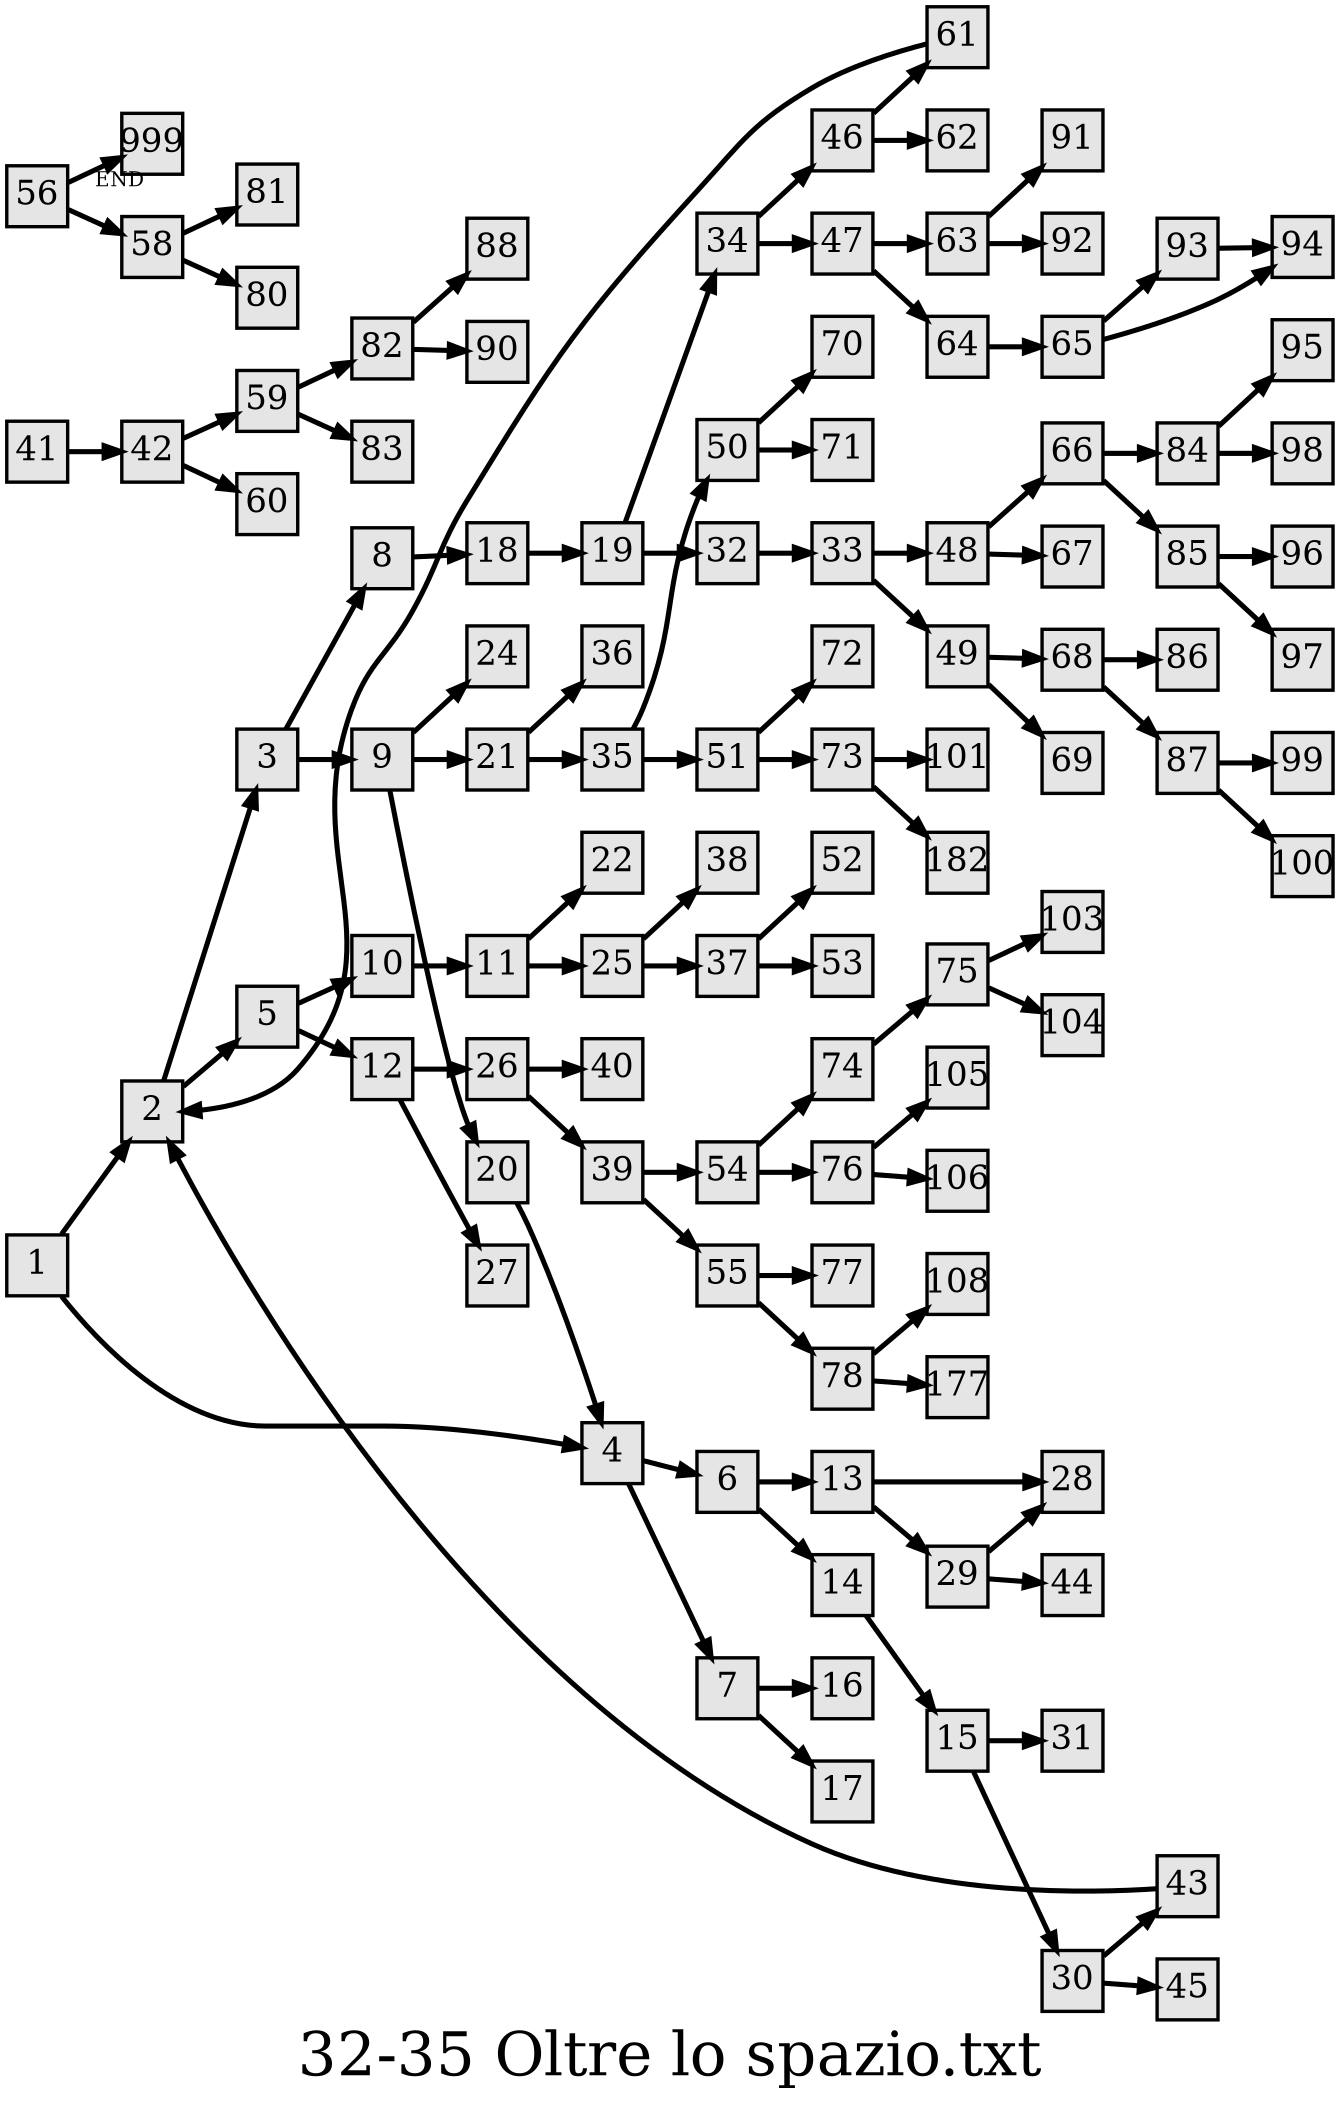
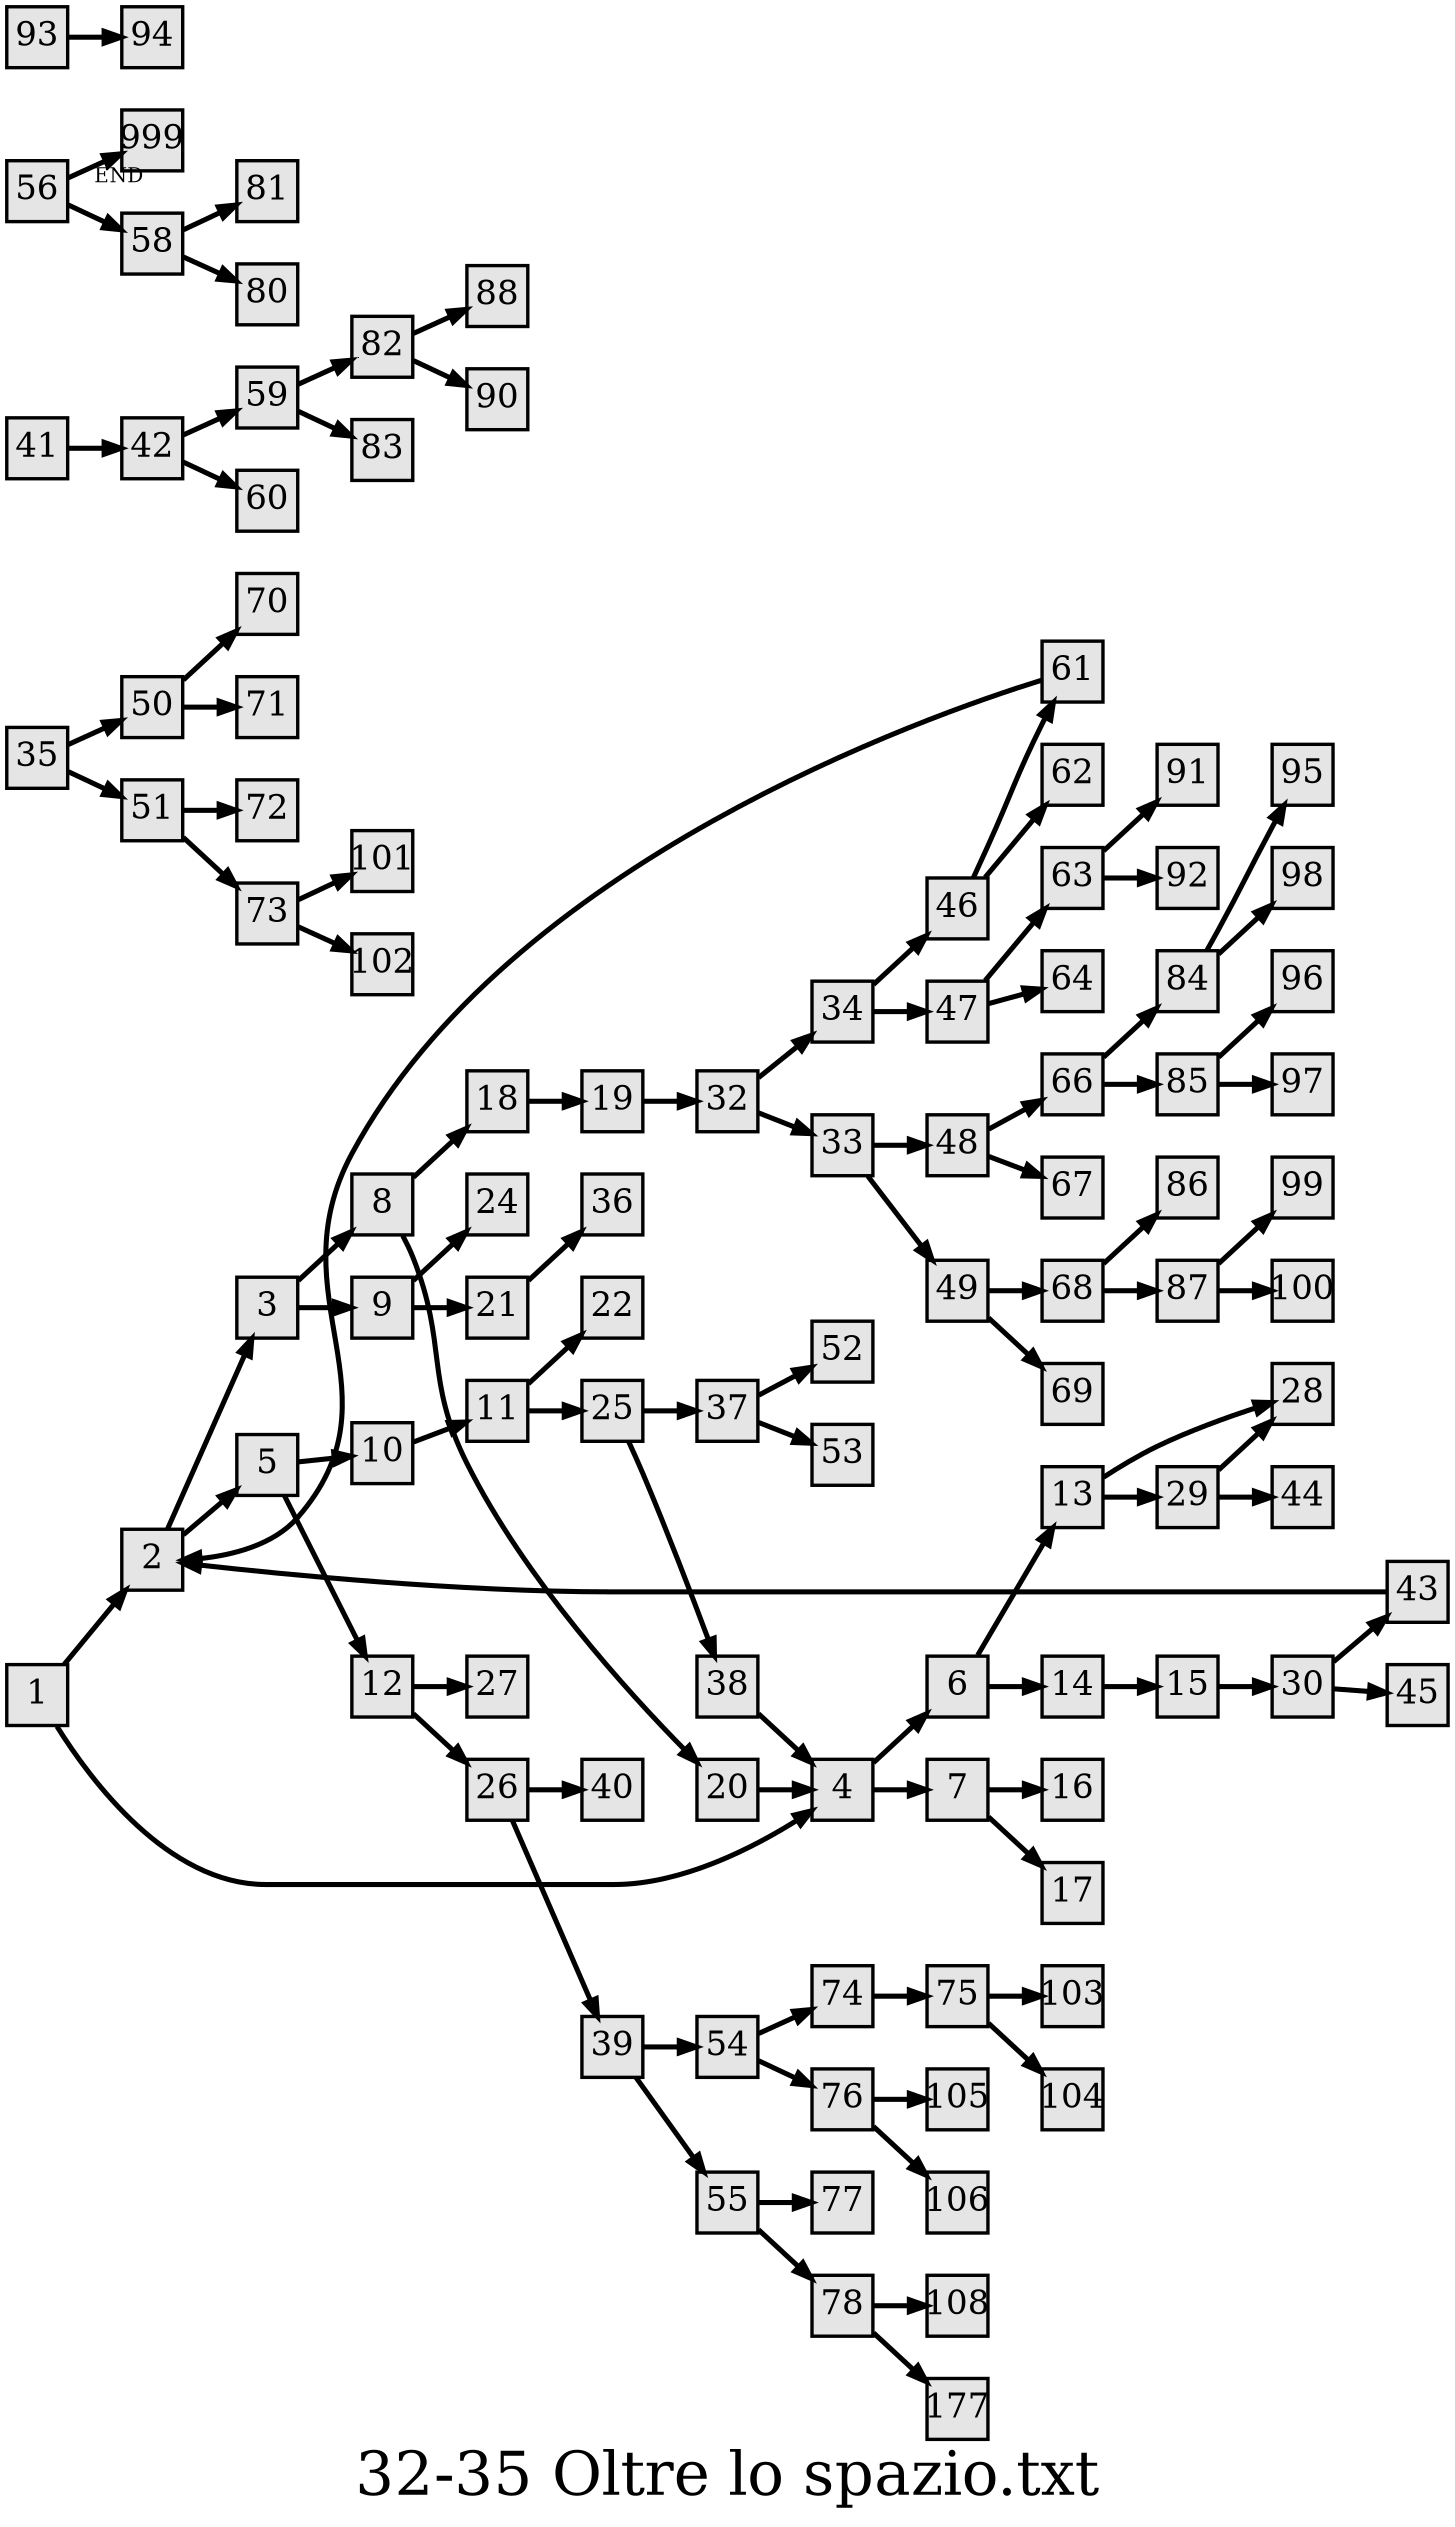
(1073, 347) -> none
(667, 406) -> (778, 1062)
(546, 760) -> none
(957, 863) -> (382, 964)
(423, 951) -> (497, 1517)
none -> (778, 1732)
(1073, 1741) -> none
